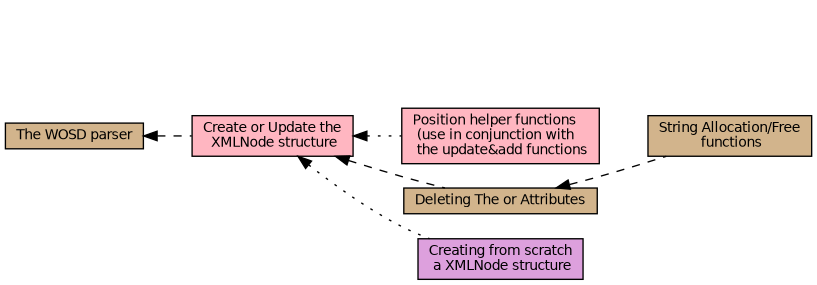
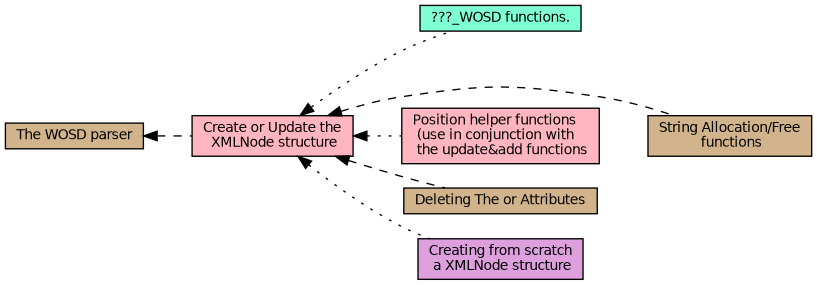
none -> (501, 18)
(618, 171) -> (508, 87)
